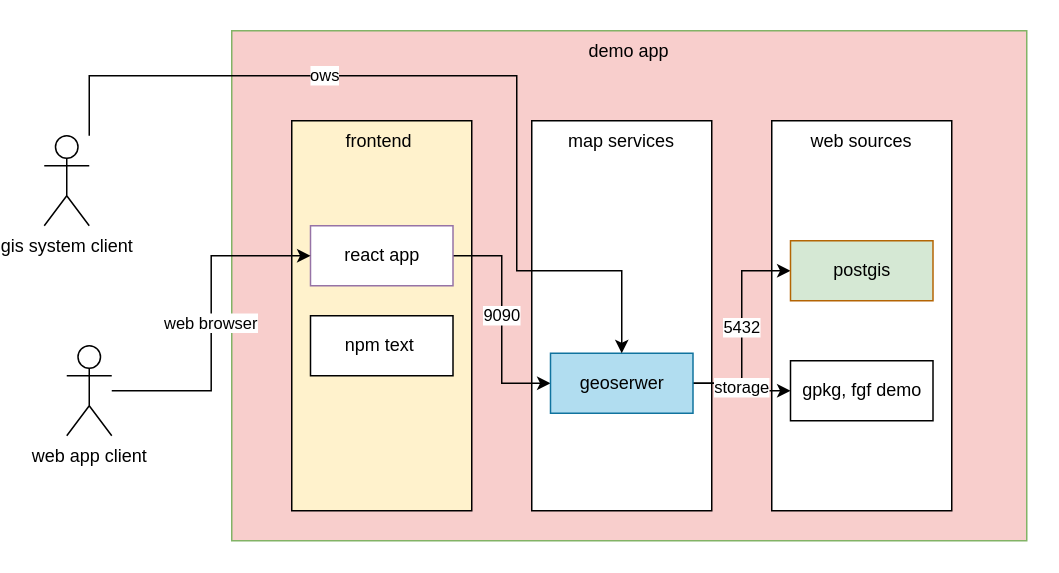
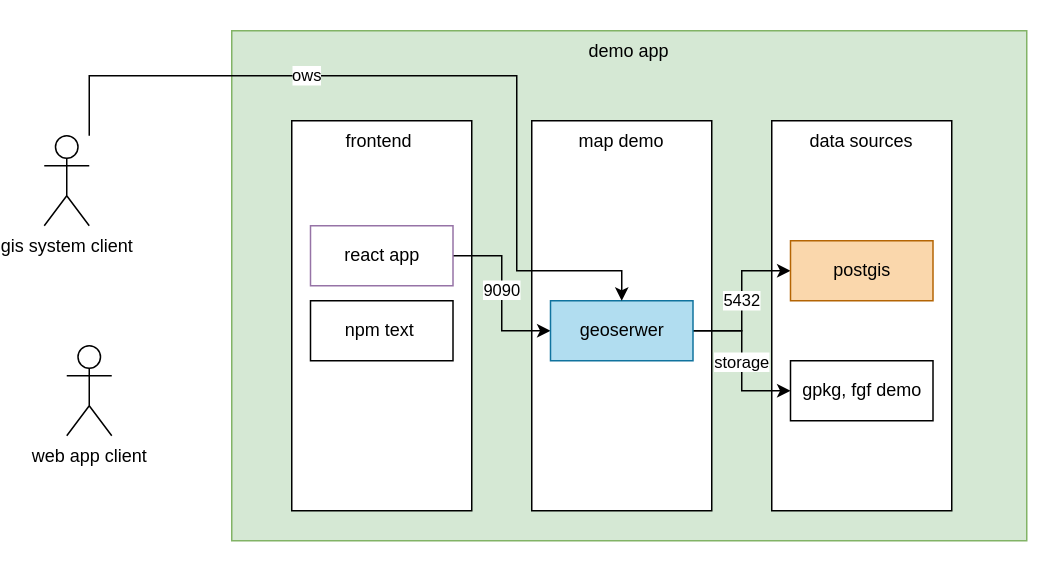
(629, 52) -> (629, 52)
(382, 142) -> (382, 142)
(622, 142) -> (622, 142)
(862, 142) -> (862, 142)
(862, 271) -> (862, 271)
(211, 329) -> none
(382, 346) -> (382, 331)
(622, 383) -> (622, 331)
